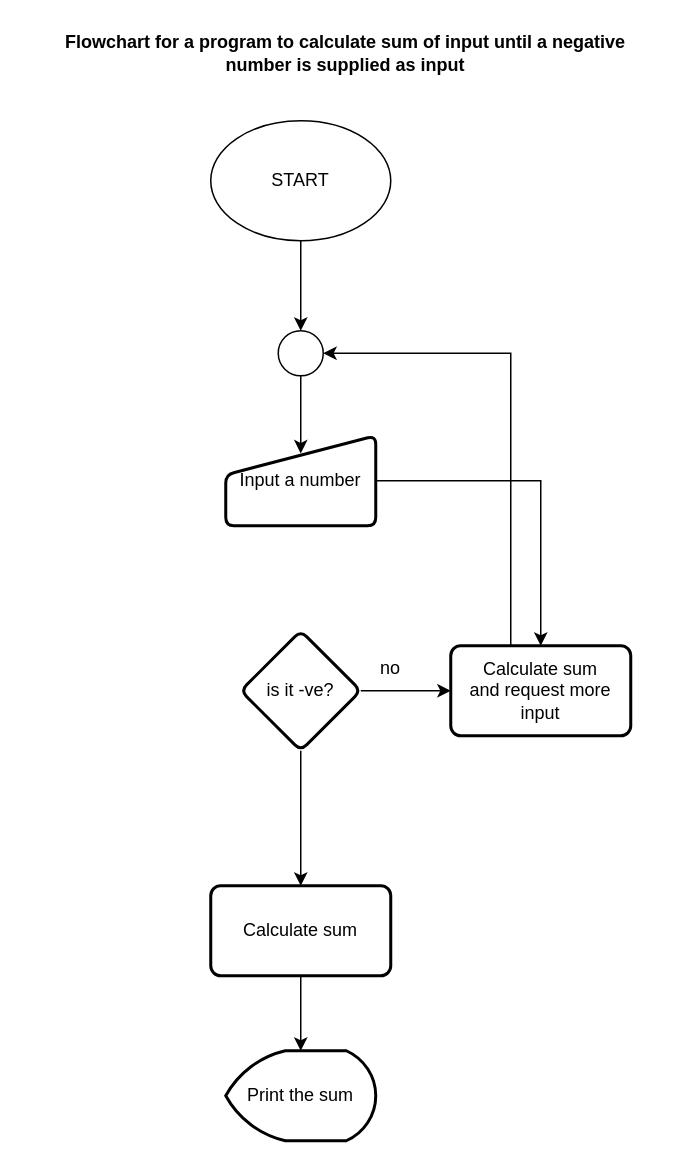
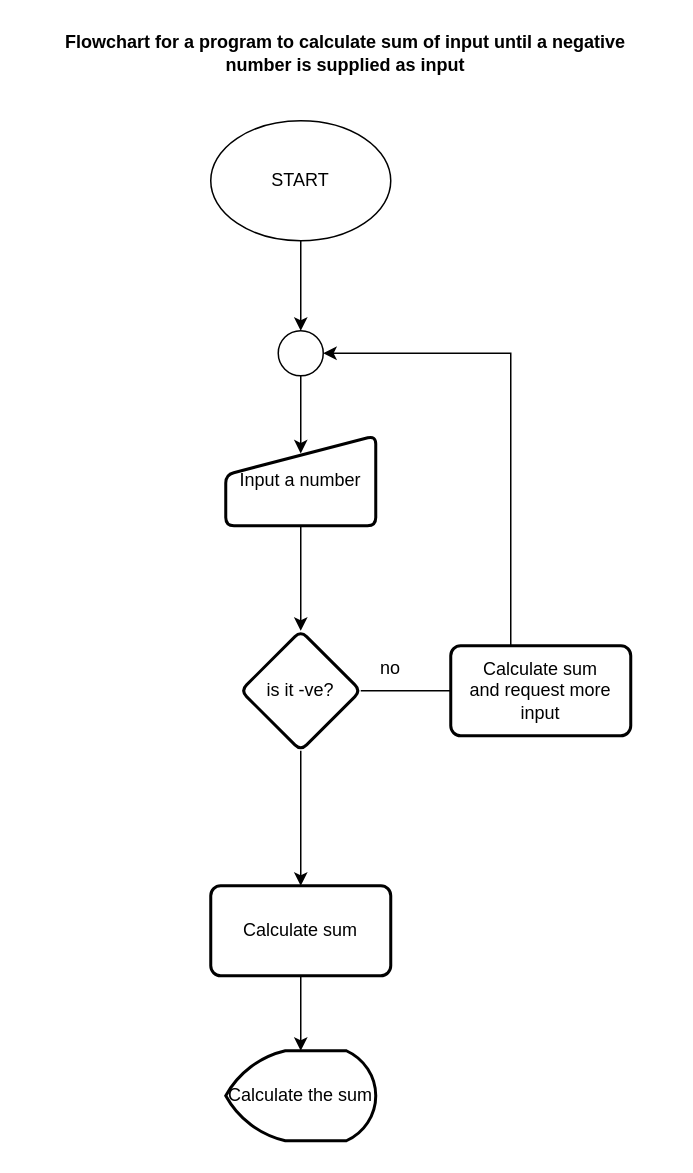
(536, 481) -> (301, 573)
(439, 691) -> (443, 691)
(301, 1096) -> (301, 1096)
